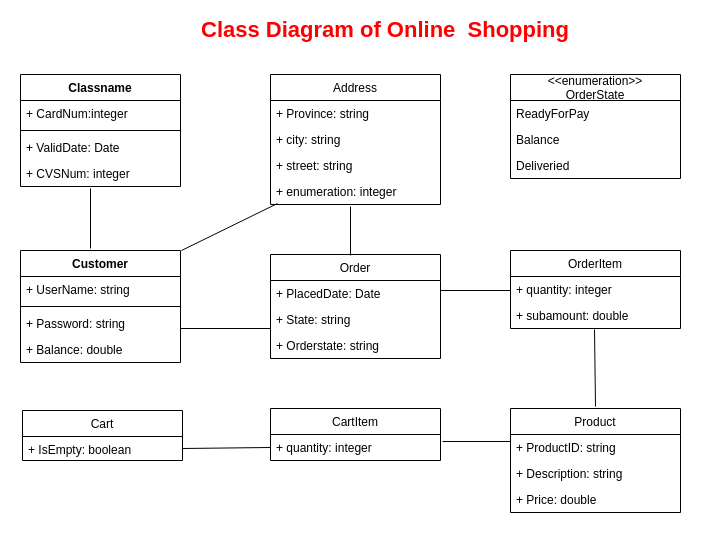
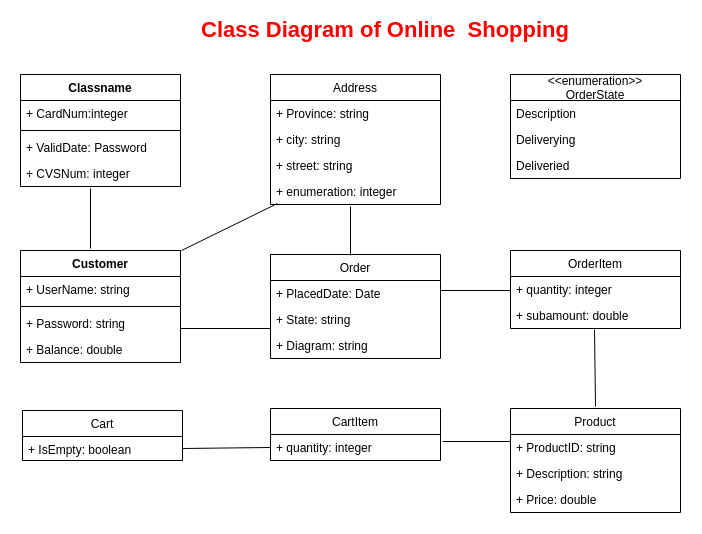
(553, 114) -> (550, 114)
(538, 140) -> (548, 140)
(75, 148) -> (89, 148)
(337, 346) -> (325, 346)
